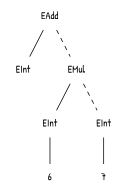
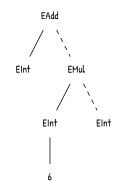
(104, 178) -> none
